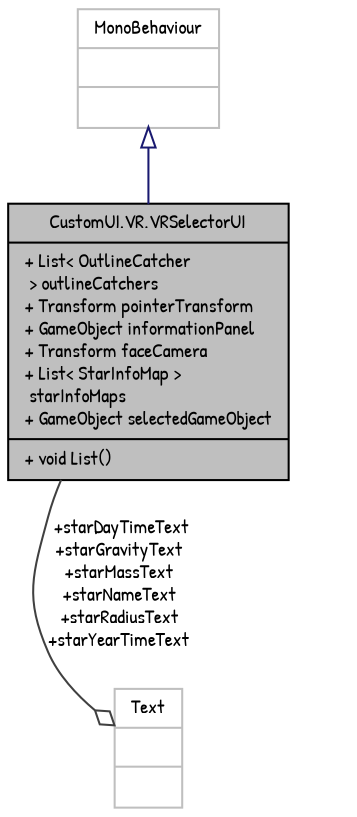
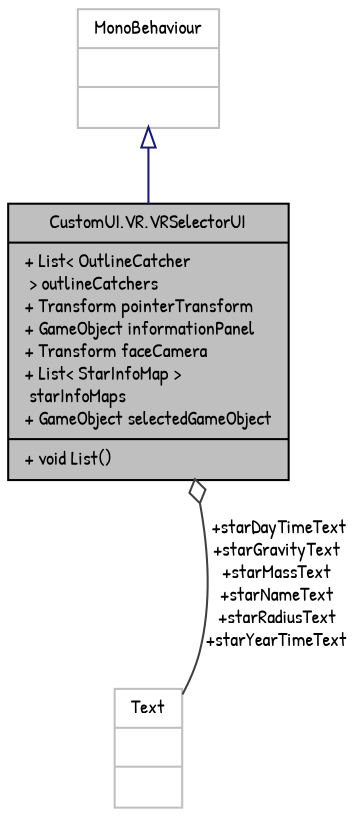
(34, 603) -> (207, 601)
